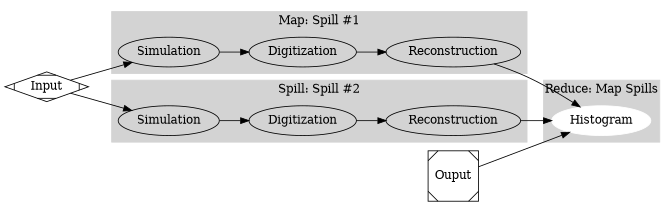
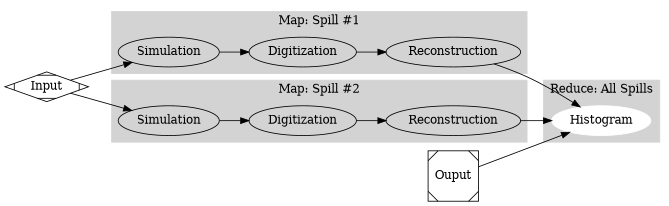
(319, 90) -> (319, 90)
(602, 90) -> (602, 90)
